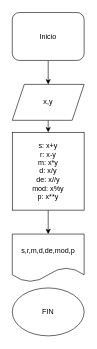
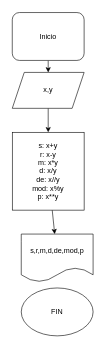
(48, 102) -> (48, 90)
(48, 258) -> (57, 258)
(48, 312) -> (57, 312)
